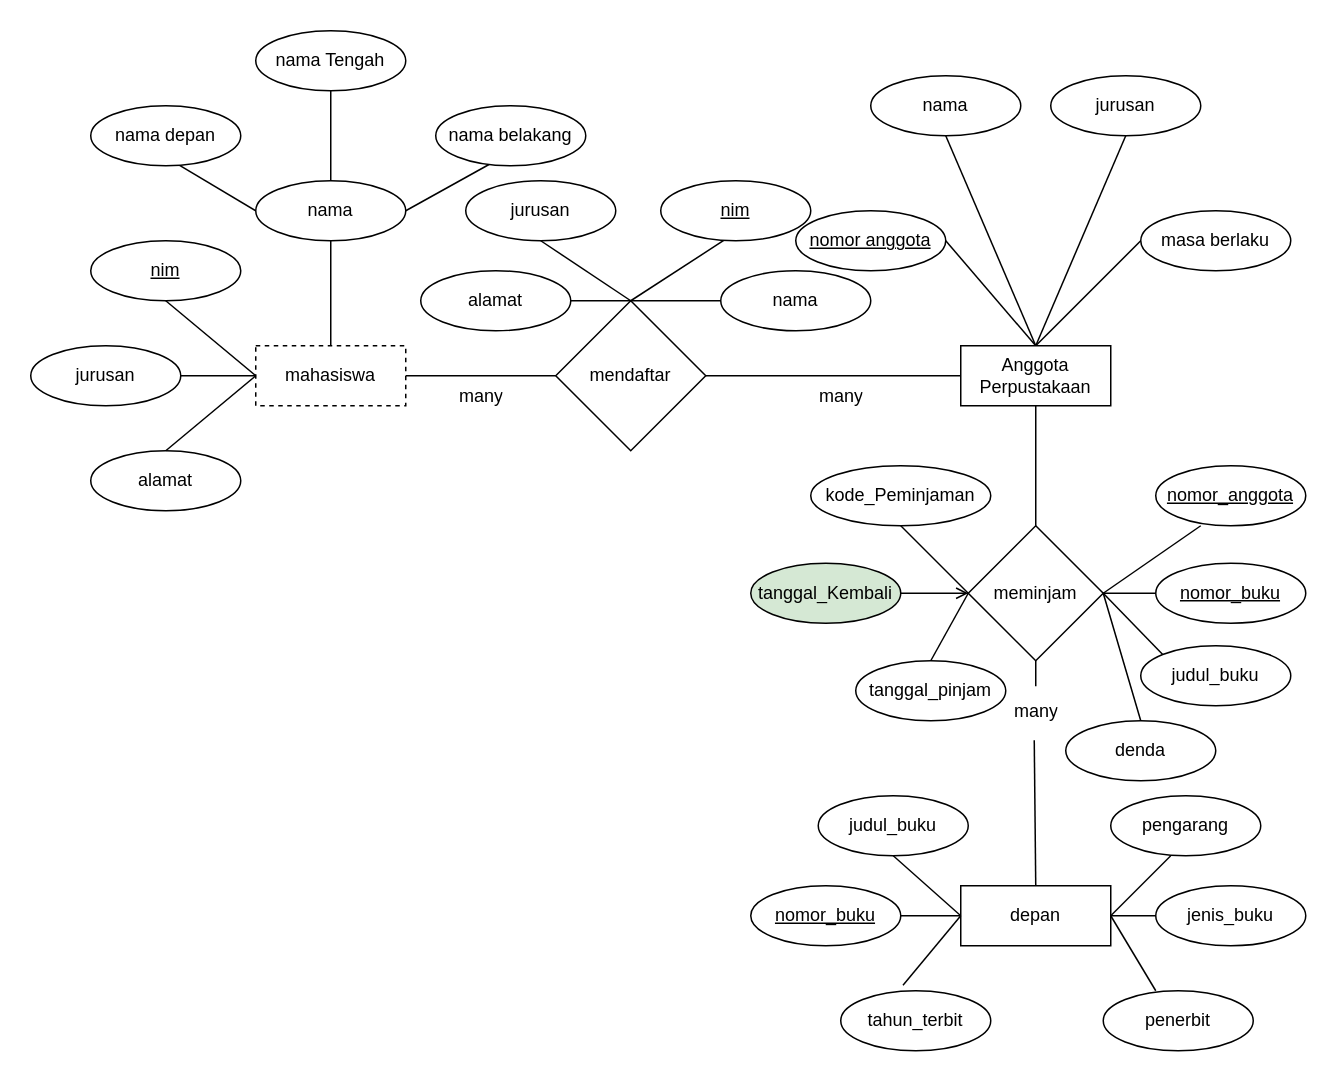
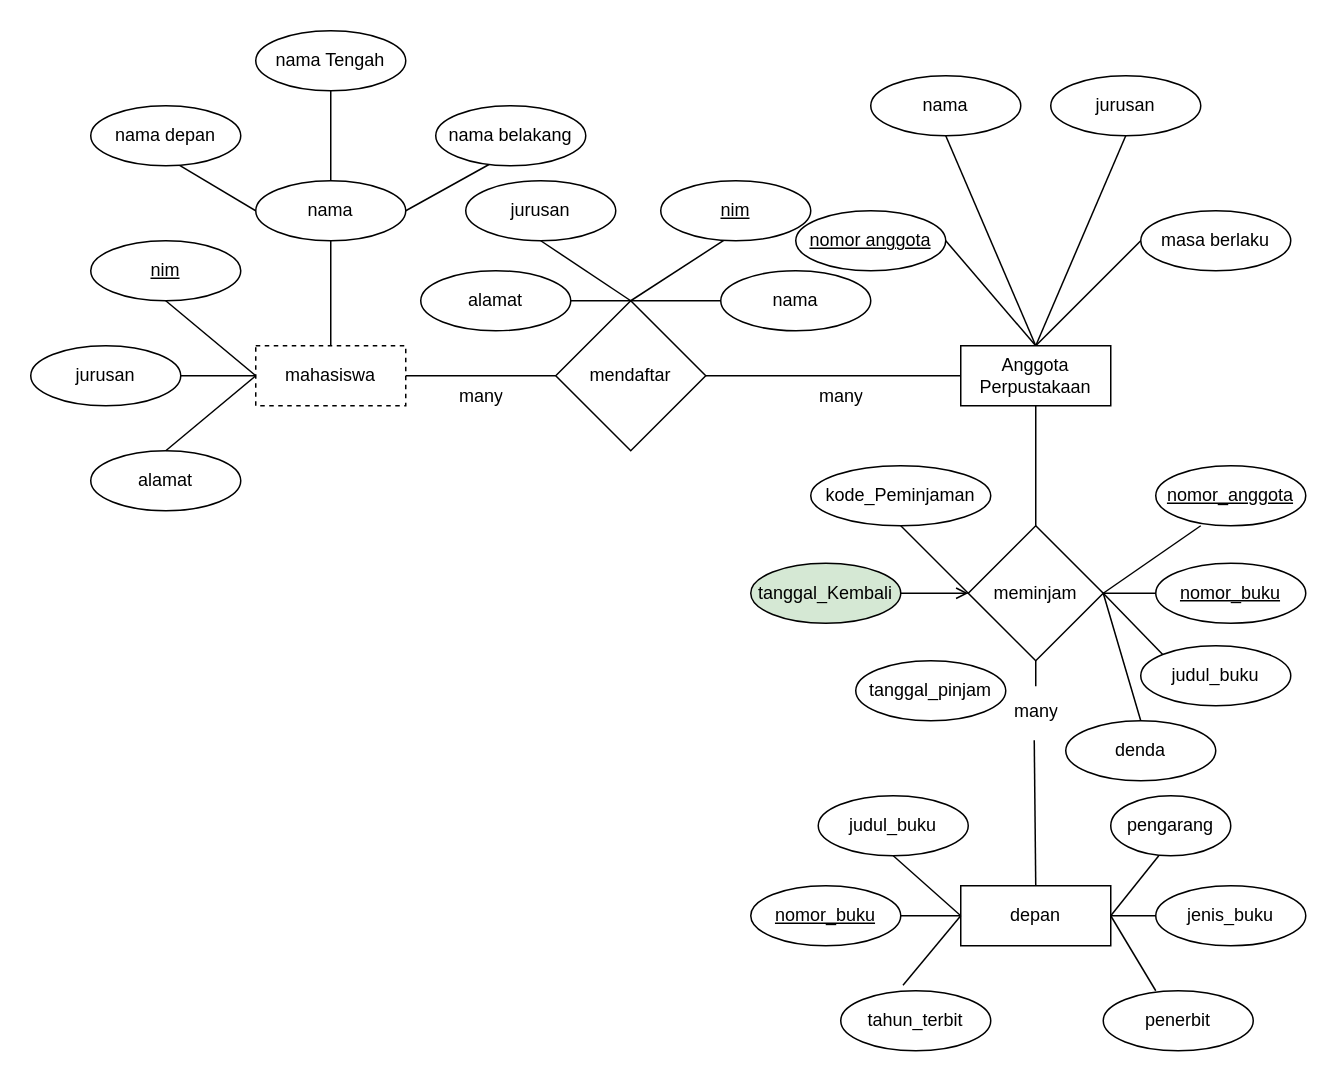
(949, 627) -> none
(1186, 826) -> (1171, 826)
